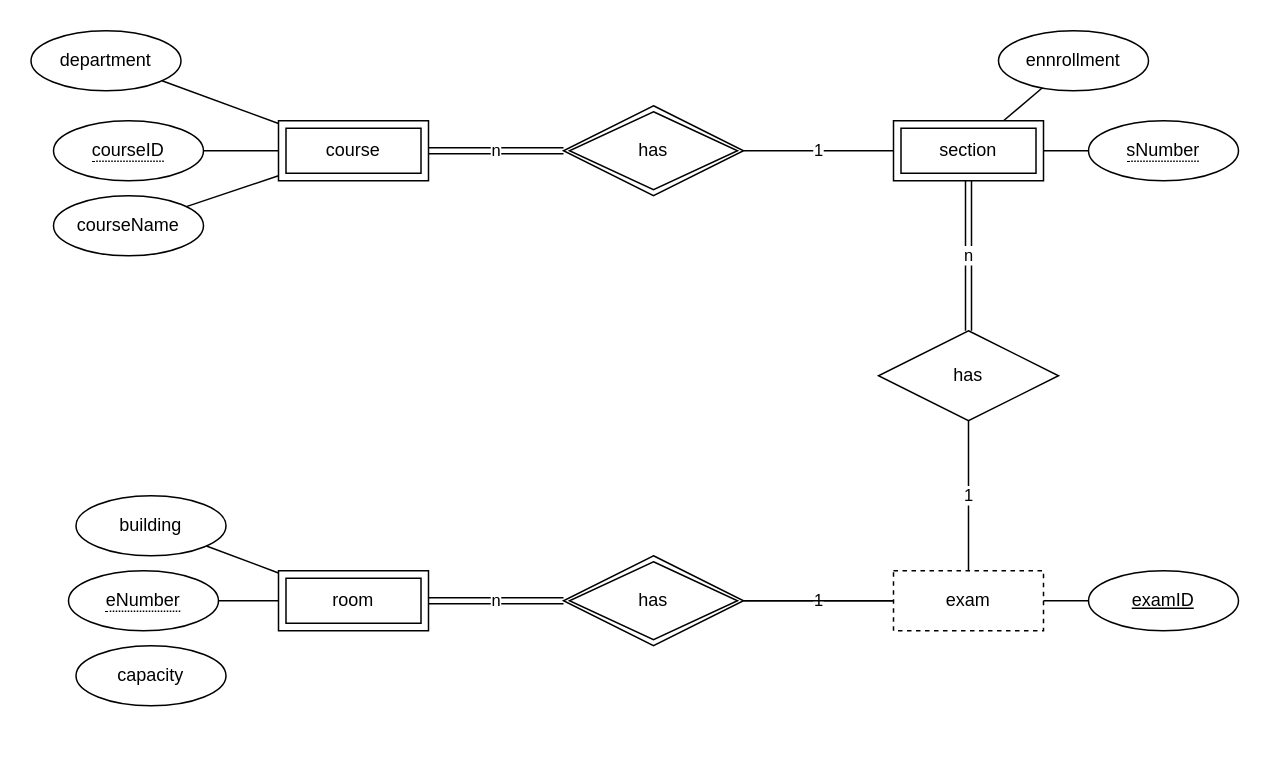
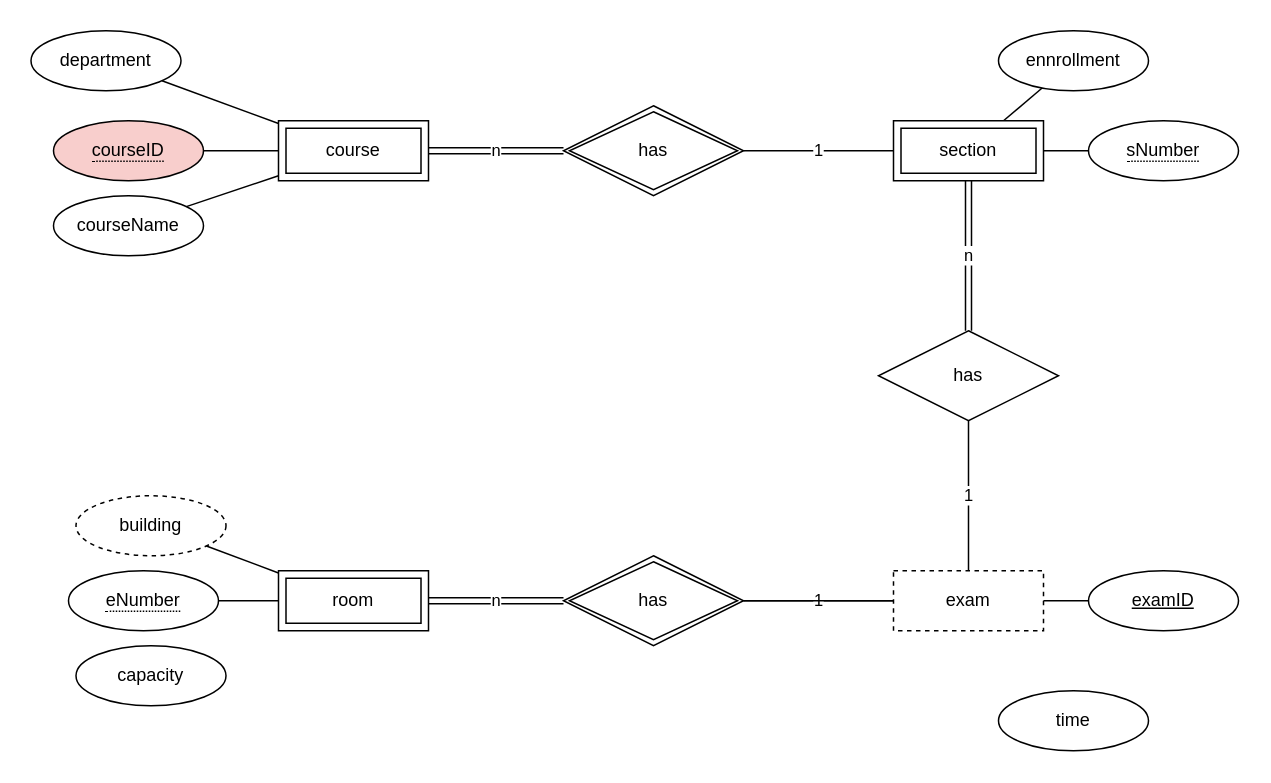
(128, 151) -> (128, 151)
(151, 526) -> (151, 526)
none -> (1073, 721)
